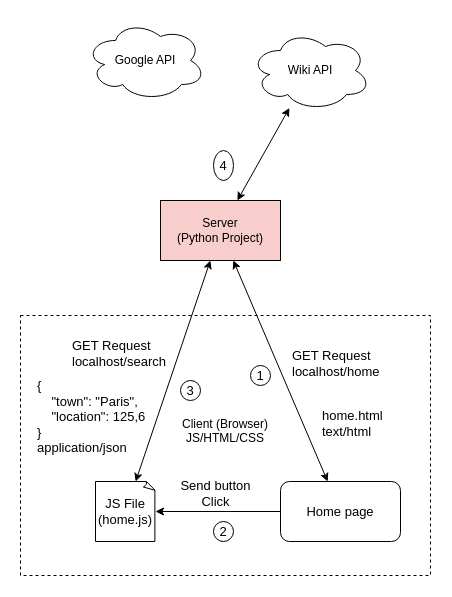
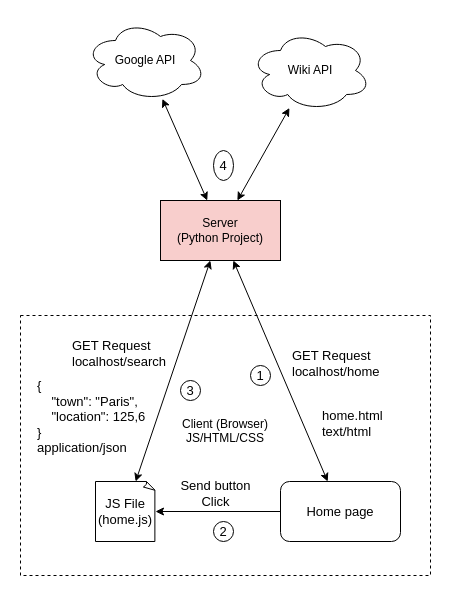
none -> (185, 150)
